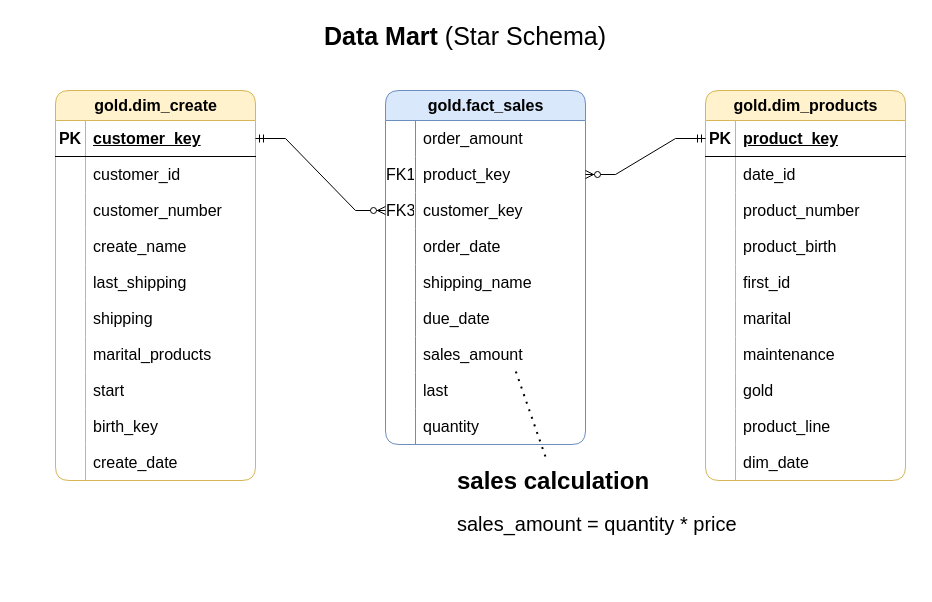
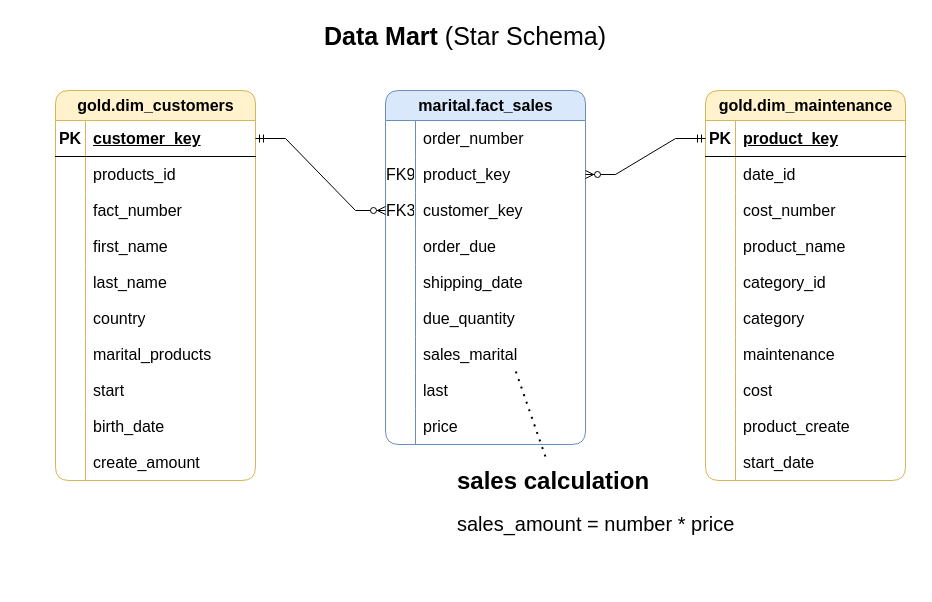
(156, 106) -> (156, 106)
(486, 106) -> (486, 106)
(806, 106) -> (806, 106)
(477, 139) -> (477, 139)
(141, 175) -> (141, 175)
(401, 175) -> (401, 175)
(161, 211) -> (143, 211)
(806, 211) -> (793, 211)
(143, 247) -> (136, 247)
(468, 247) -> (464, 247)
(800, 247) -> (797, 247)
(146, 283) -> (132, 283)
(478, 283) -> (478, 283)
(775, 283) -> (791, 283)
(125, 319) -> (125, 319)
(459, 319) -> (475, 319)
(771, 319) -> (779, 319)
(475, 355) -> (476, 355)
(759, 391) -> (761, 391)
(132, 427) -> (136, 427)
(457, 427) -> (444, 427)
(793, 427) -> (806, 427)
(143, 463) -> (152, 463)
(777, 463) -> (788, 463)
(551, 482) -> (546, 482)
